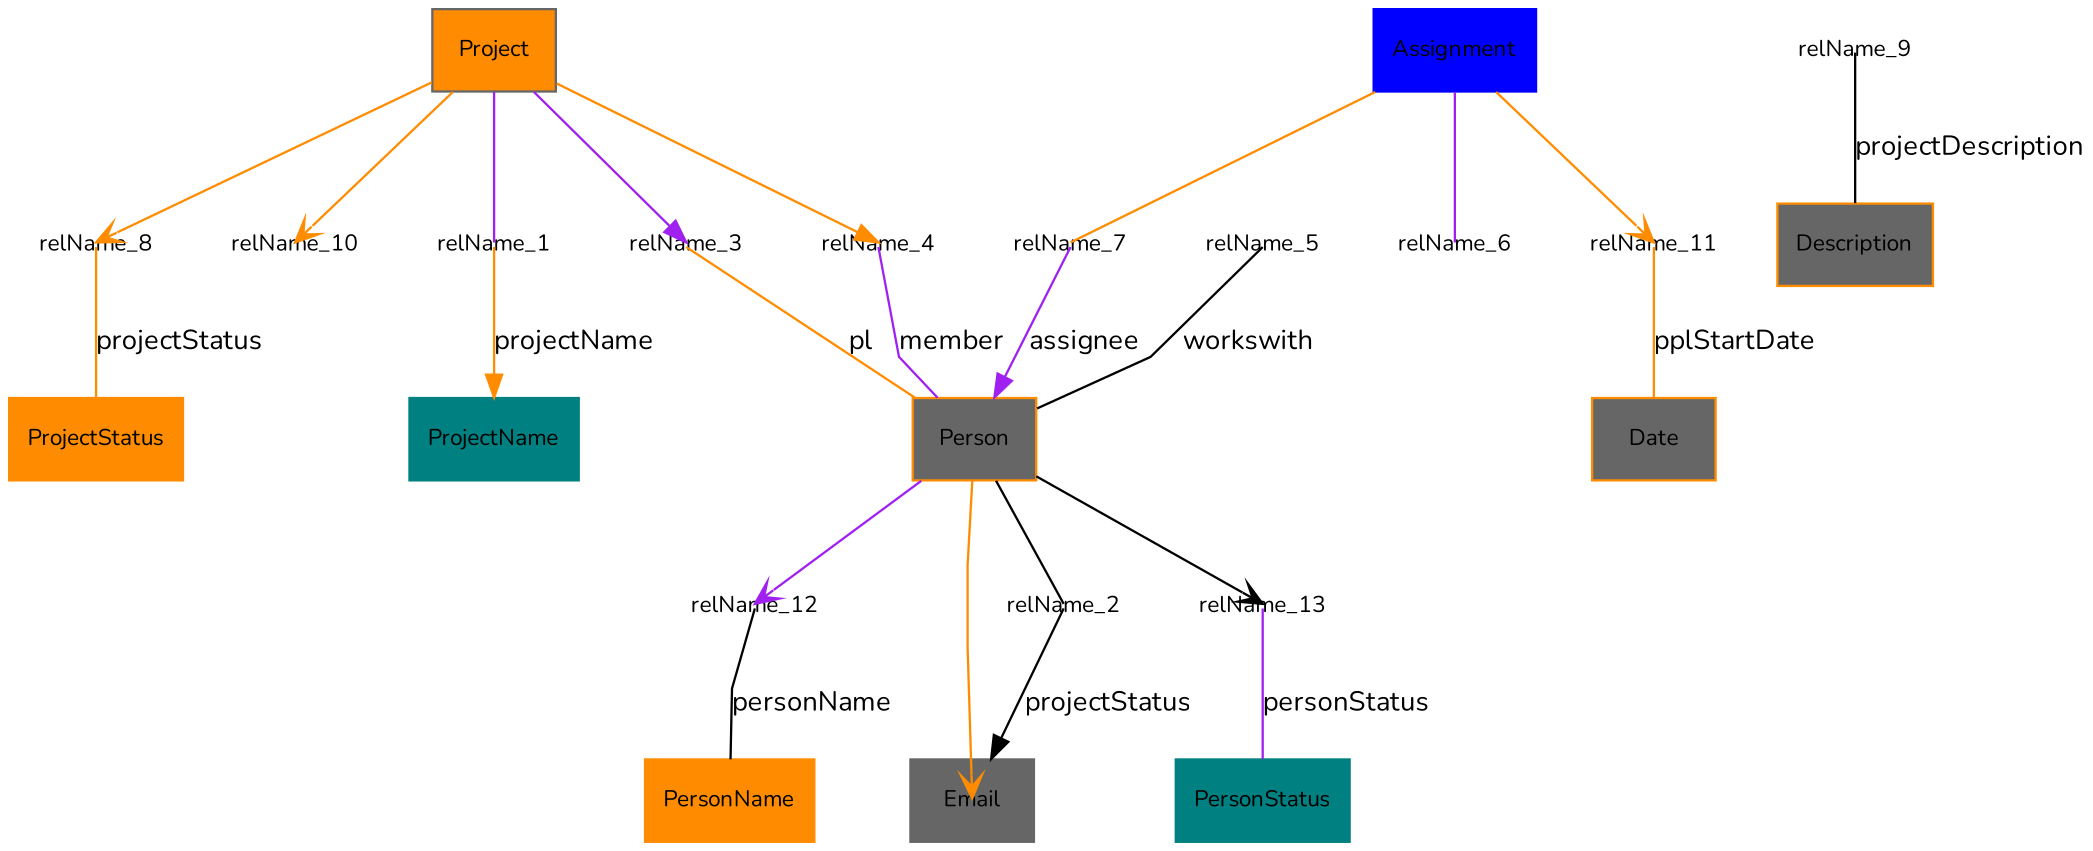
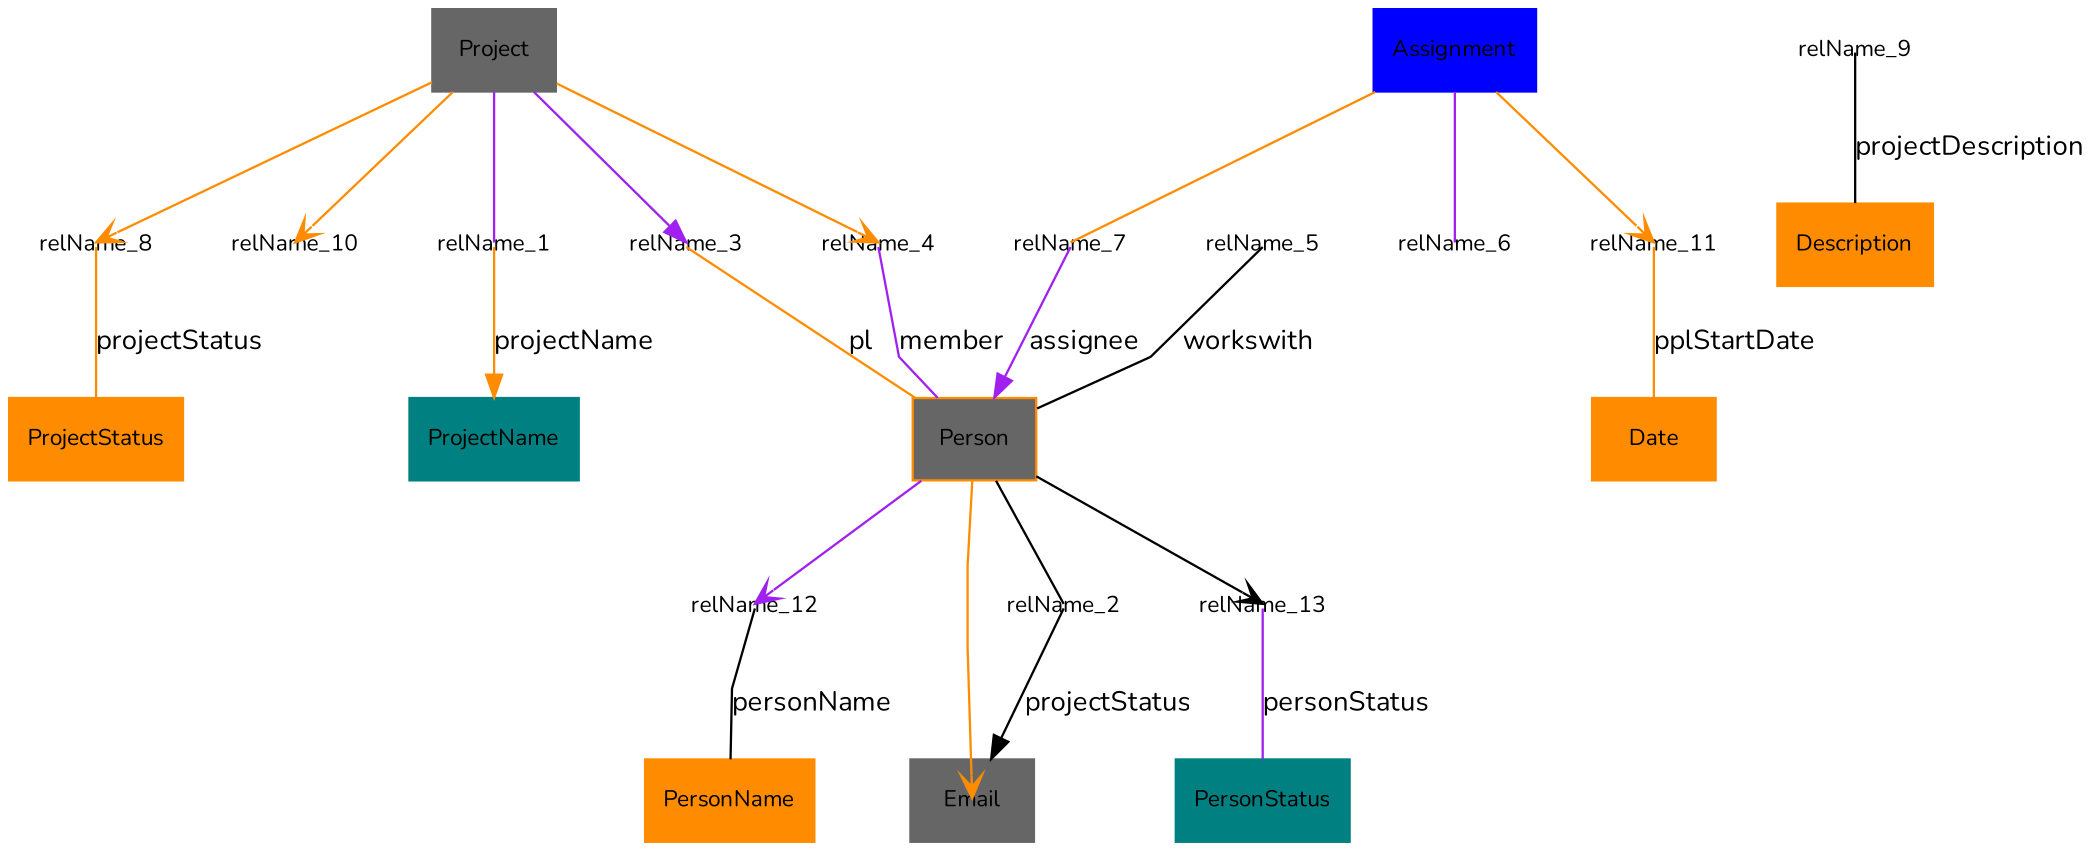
(494, 50) -> (494, 50)
(707, 158) -> (707, 158)
(1855, 245) -> (1855, 245)
(1654, 439) -> (1654, 439)
